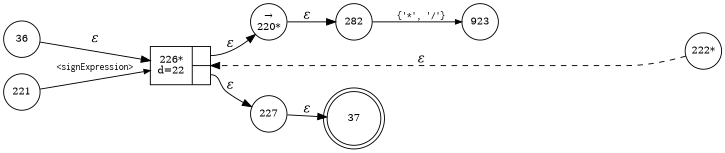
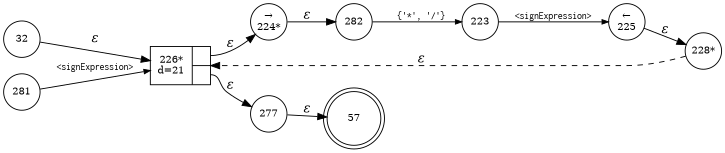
(269, 22) -> (269, 22)
(480, 22) -> (480, 22)
none -> (627, 22)
(22, 39) -> (22, 39)
(703, 51) -> (703, 51)
(171, 71) -> (171, 71)
(22, 92) -> (22, 92)
(269, 114) -> (269, 114)
(354, 118) -> (354, 118)
